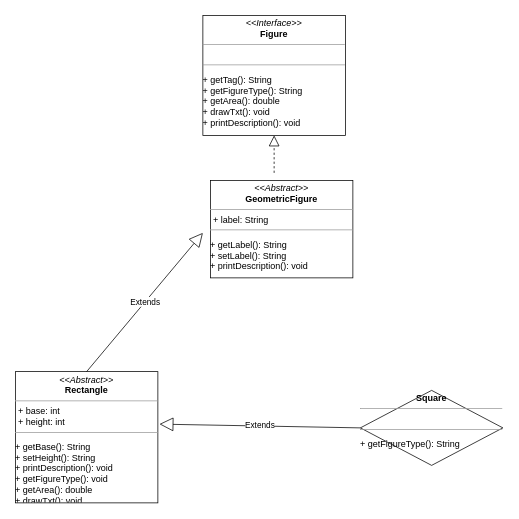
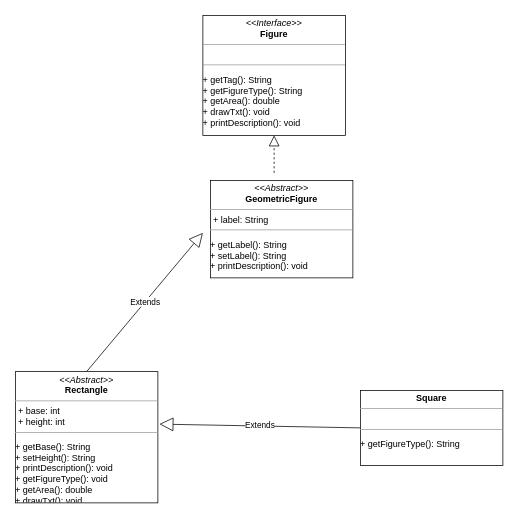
(432, 428) -> (432, 428)
